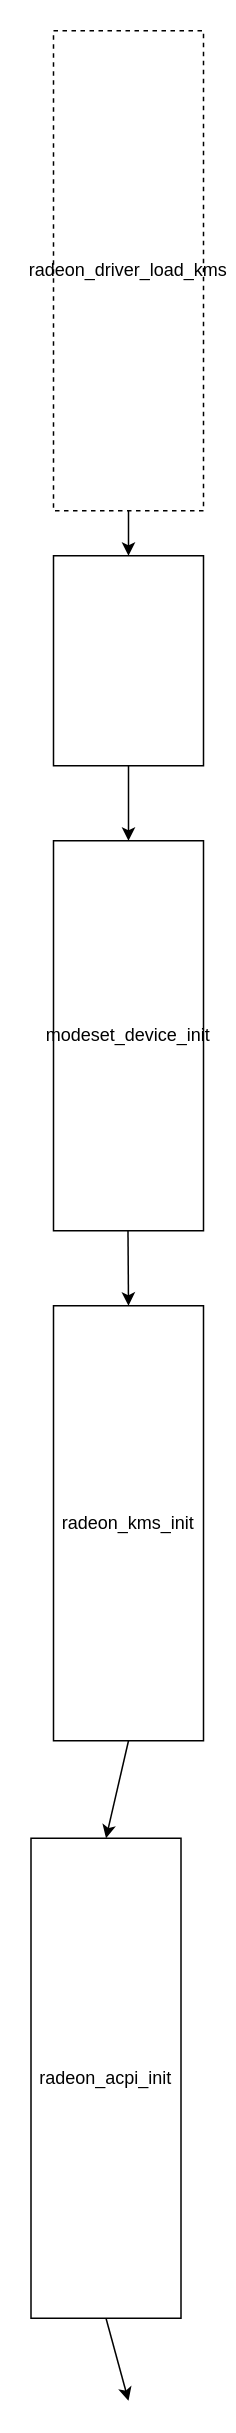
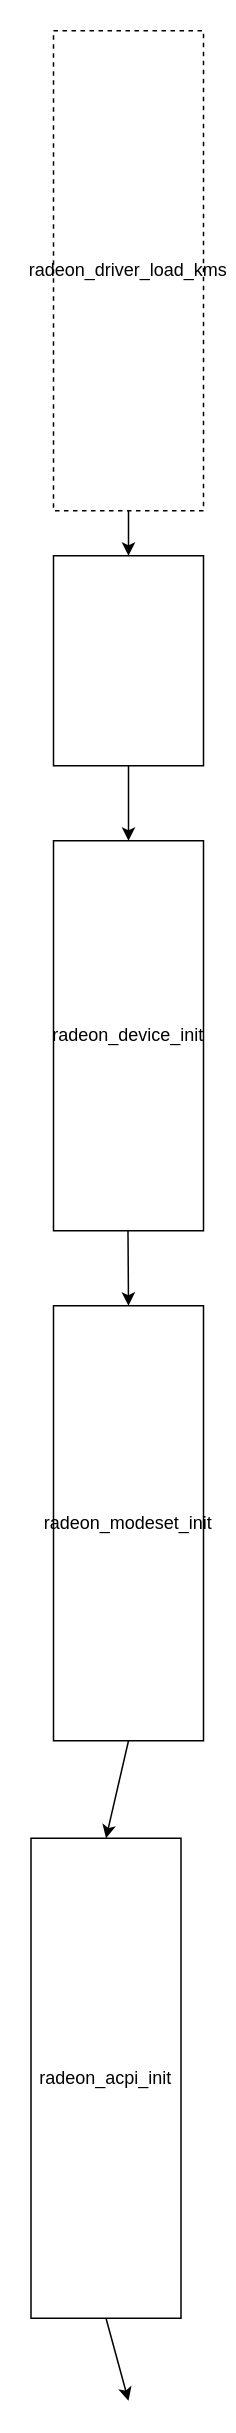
(128, 1036) -> (128, 1036)
(128, 1523) -> (128, 1523)
